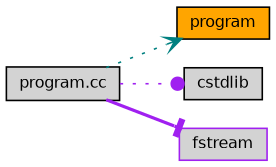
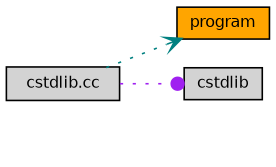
(63, 84) -> (63, 84)
(223, 144) -> none
